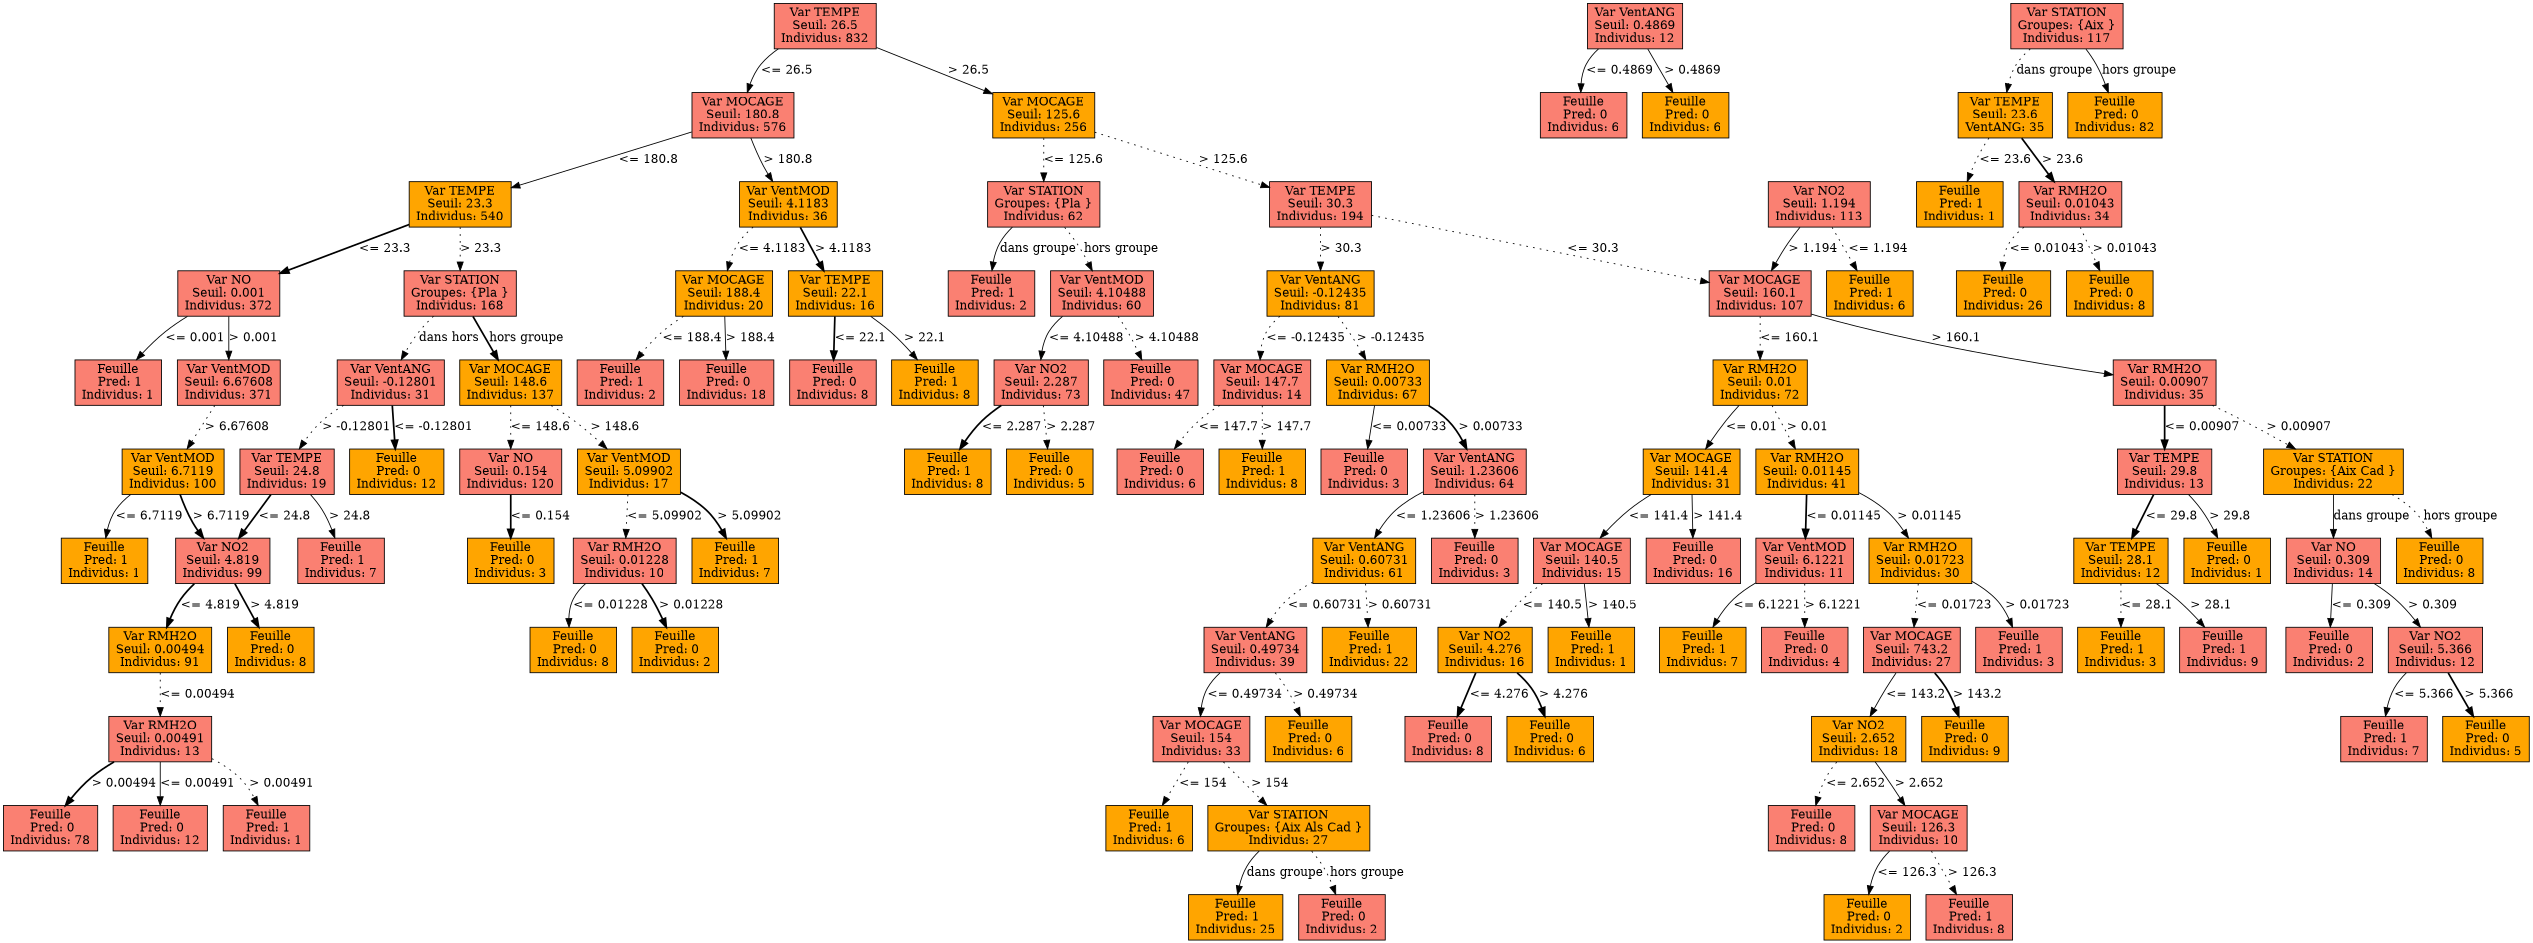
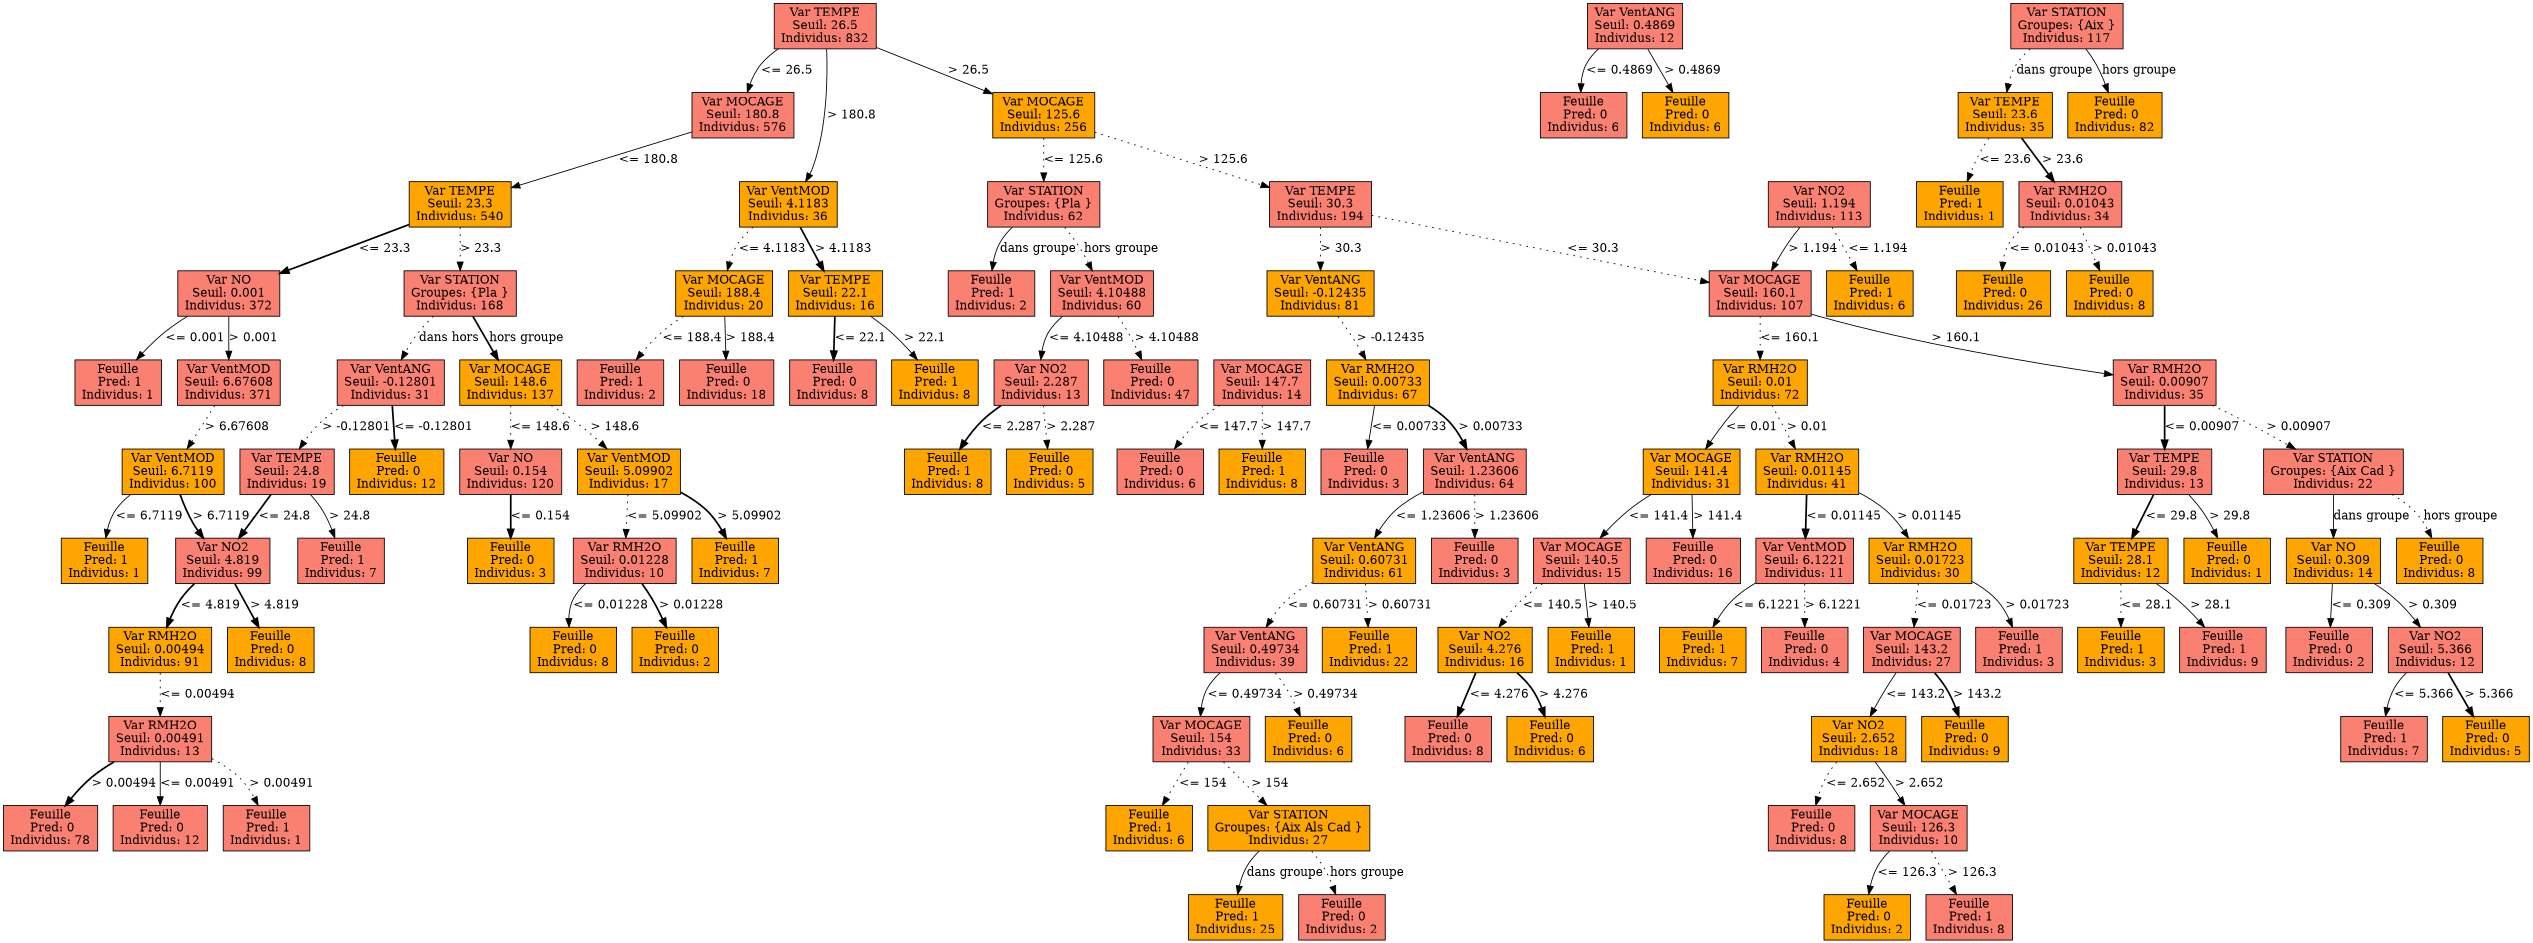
(2005, 115) -> (2005, 115)
(759, 156) -> (825, 112)
(1267, 332) -> none
(1041, 383) -> (1041, 383)
(2333, 472) -> (2333, 472)
(2333, 561) -> (2333, 561)
(1912, 650) -> (1912, 650)
